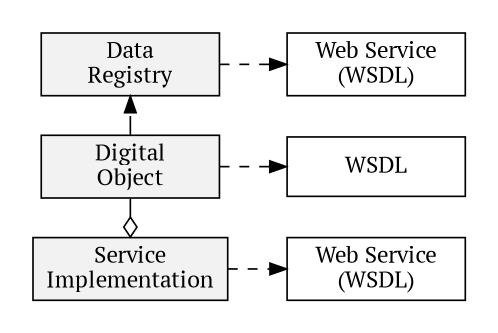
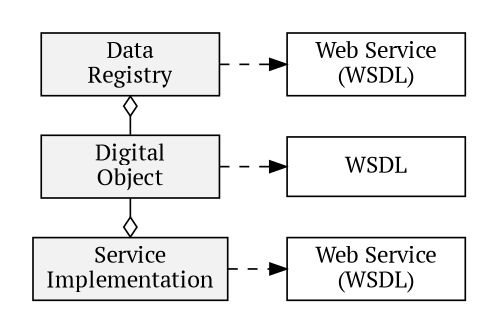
(130, 125) -> (130, 125)
